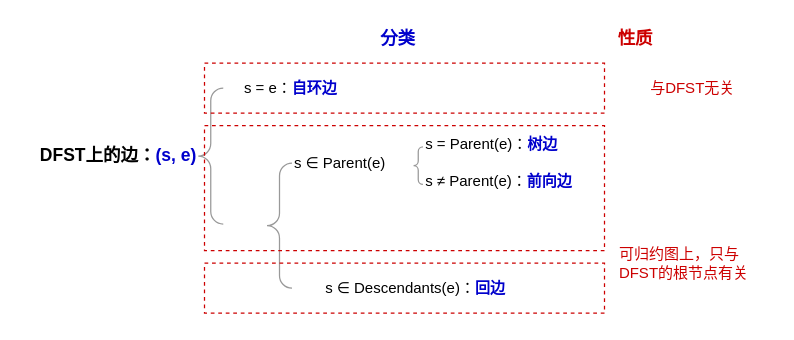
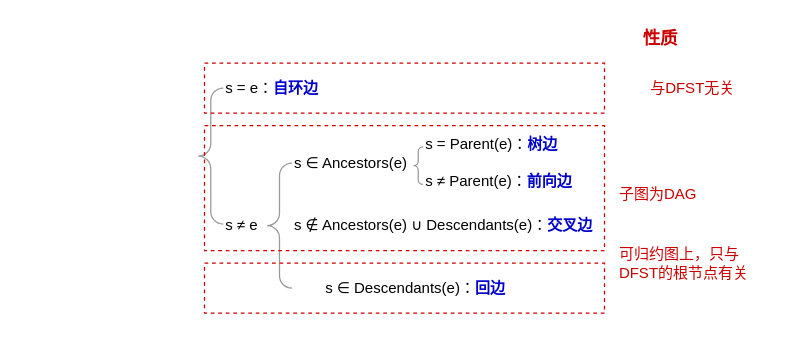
(398, 38) -> none
(636, 38) -> (661, 38)
(295, 88) -> (276, 88)
(112, 156) -> none
(345, 163) -> (356, 163)
none -> (661, 194)
none -> (245, 226)
none -> (448, 226)
